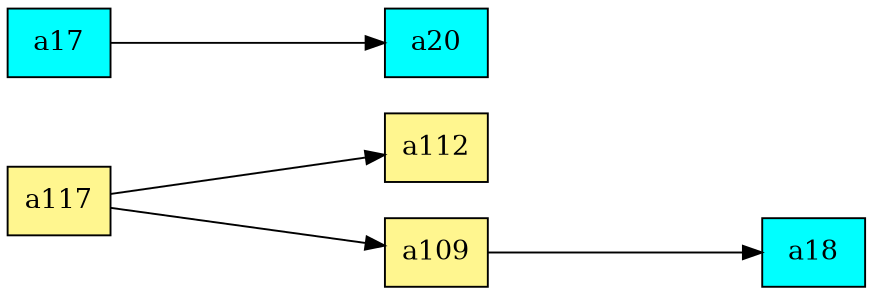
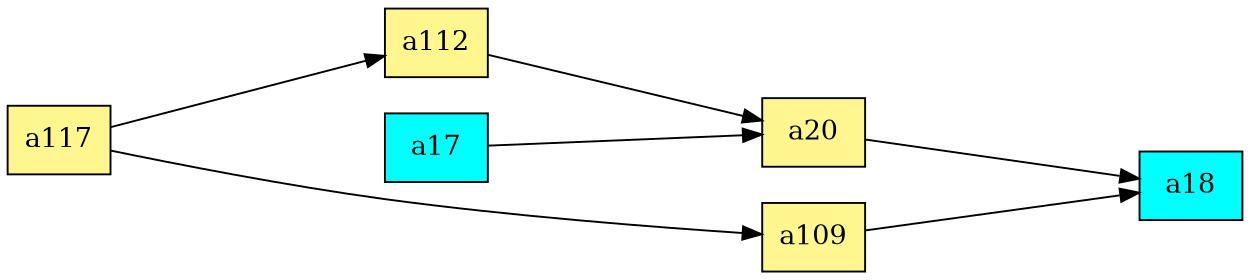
(436, 43) -> (814, 132)
none -> (616, 85)
none -> (992, 158)
